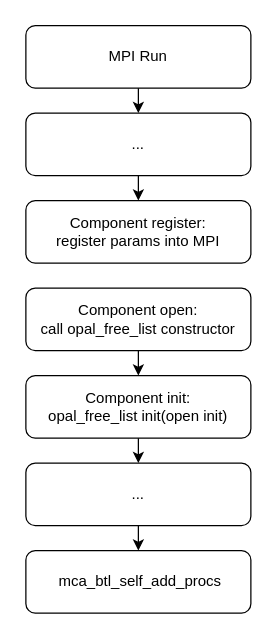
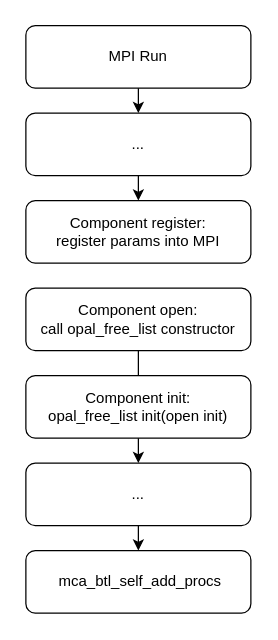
(138, 366) -> (138, 369)
